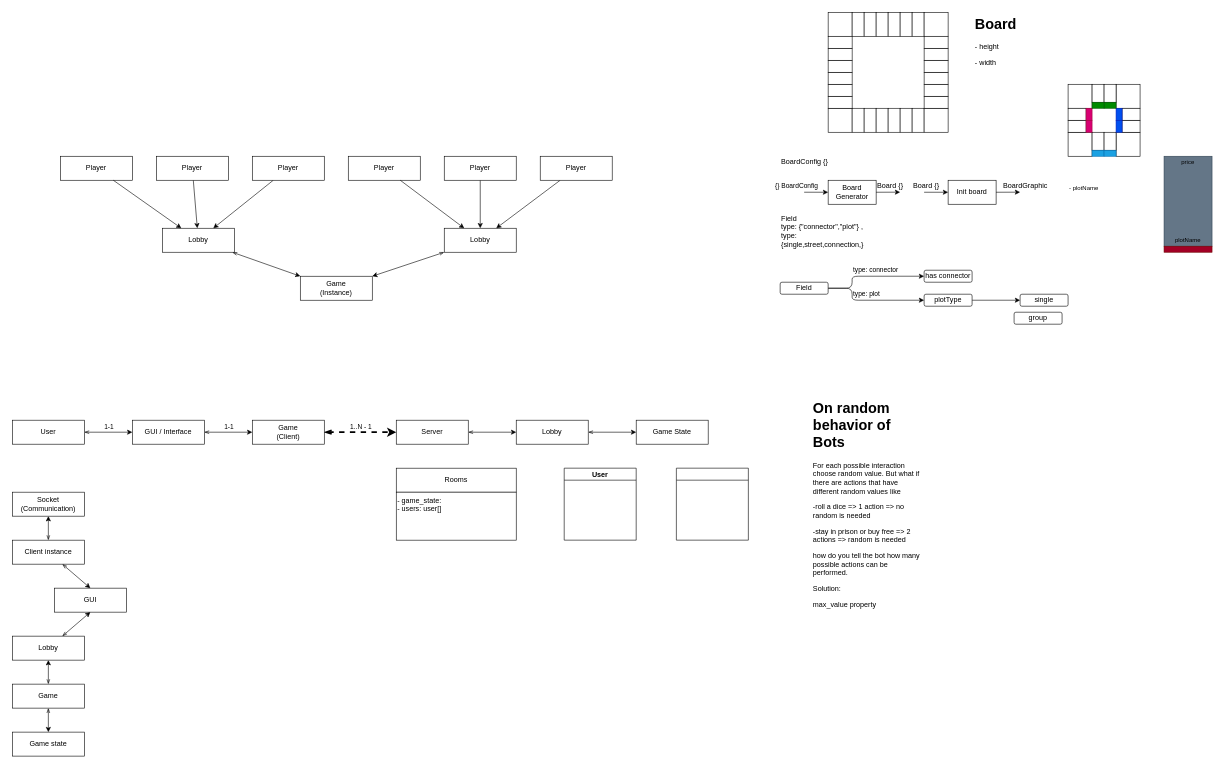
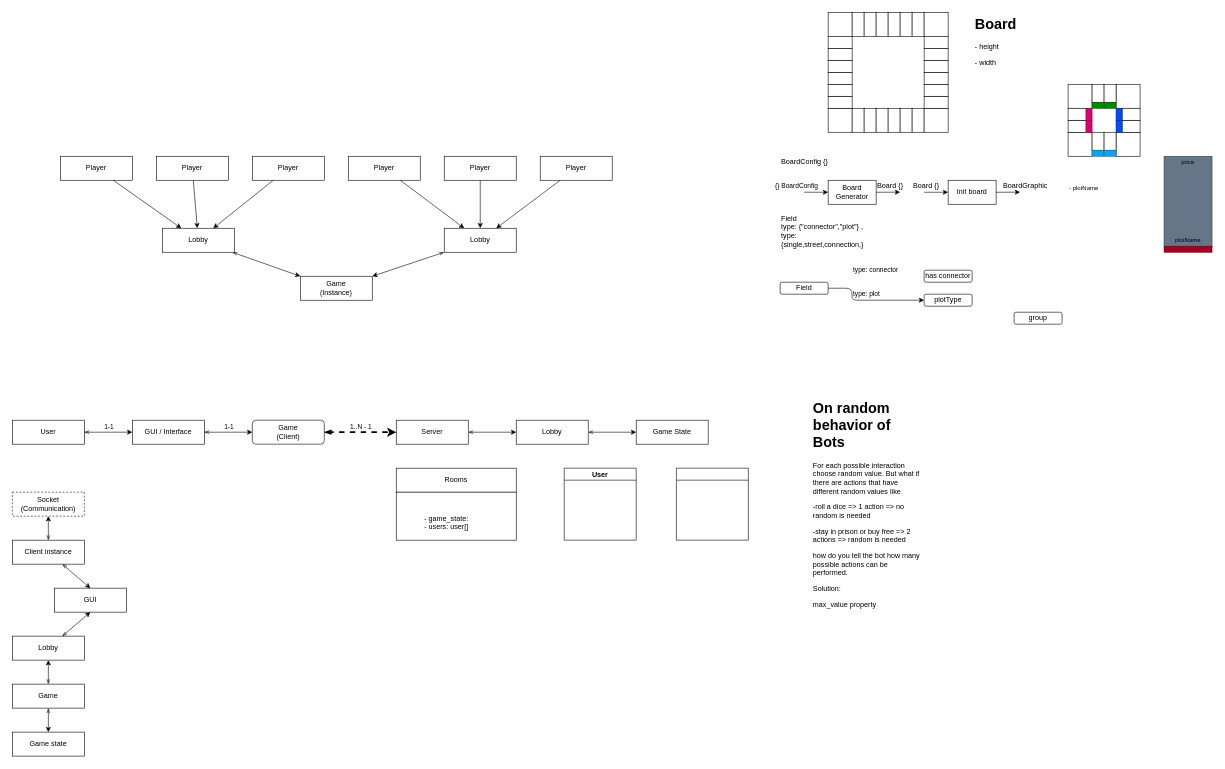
(852, 280) -> none
(1014, 300) -> none
(1044, 300) -> none
(288, 432) -> (288, 432)
(423, 501) -> (450, 519)
(48, 504) -> (48, 504)
